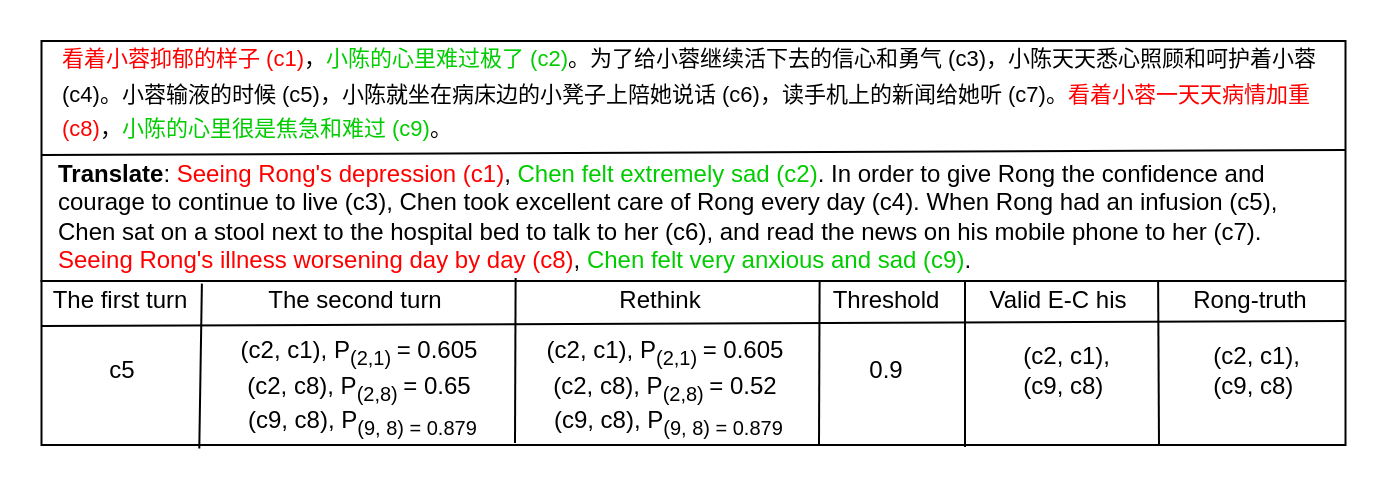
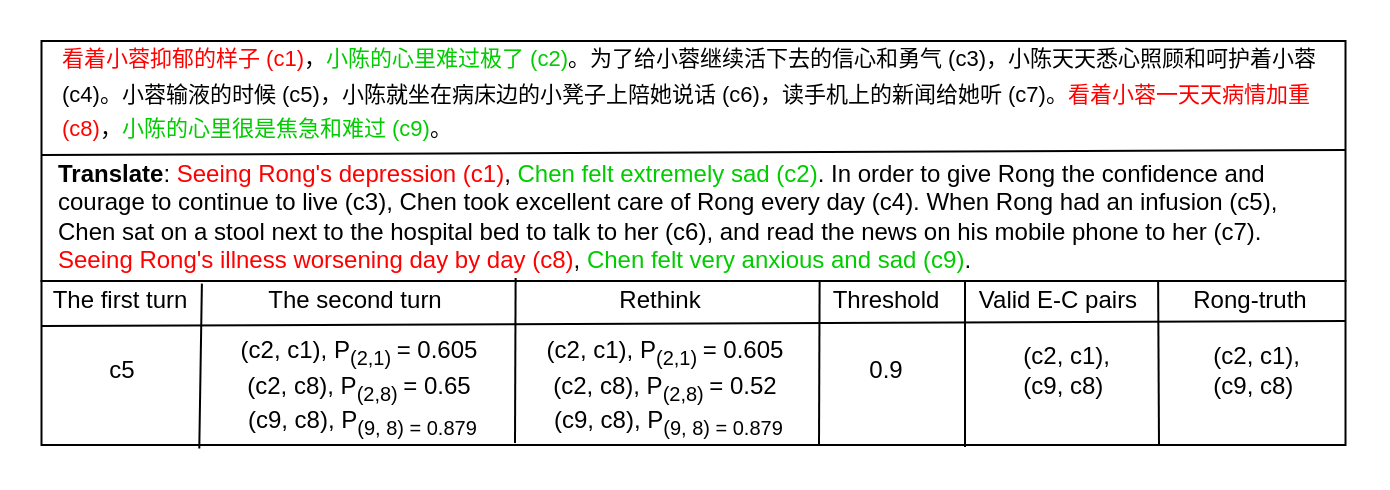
(1059, 301) -> (1059, 301)
